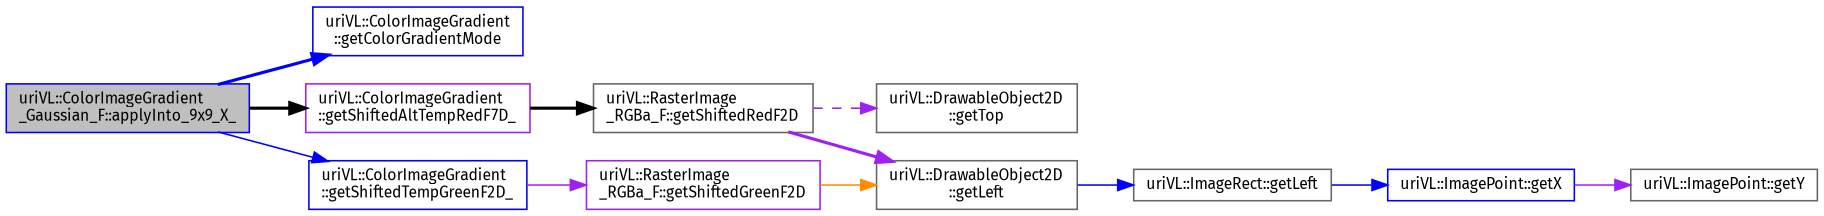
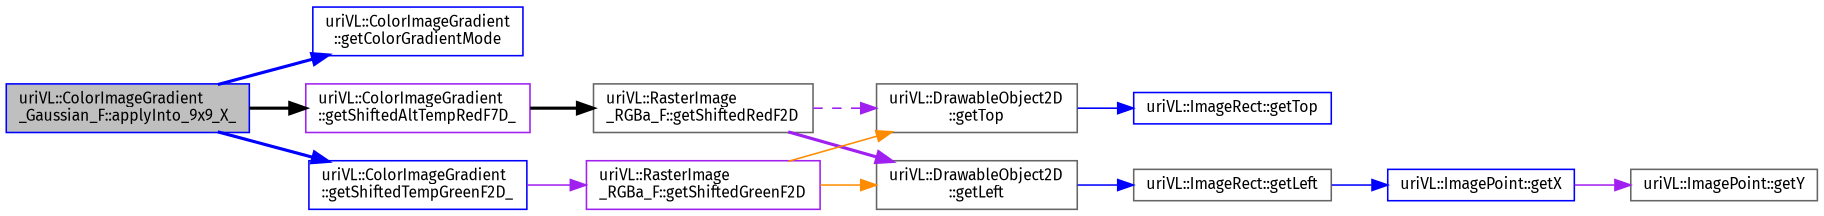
none -> (1232, 108)
(265, 145) -> (265, 145)
none -> (821, 152)
